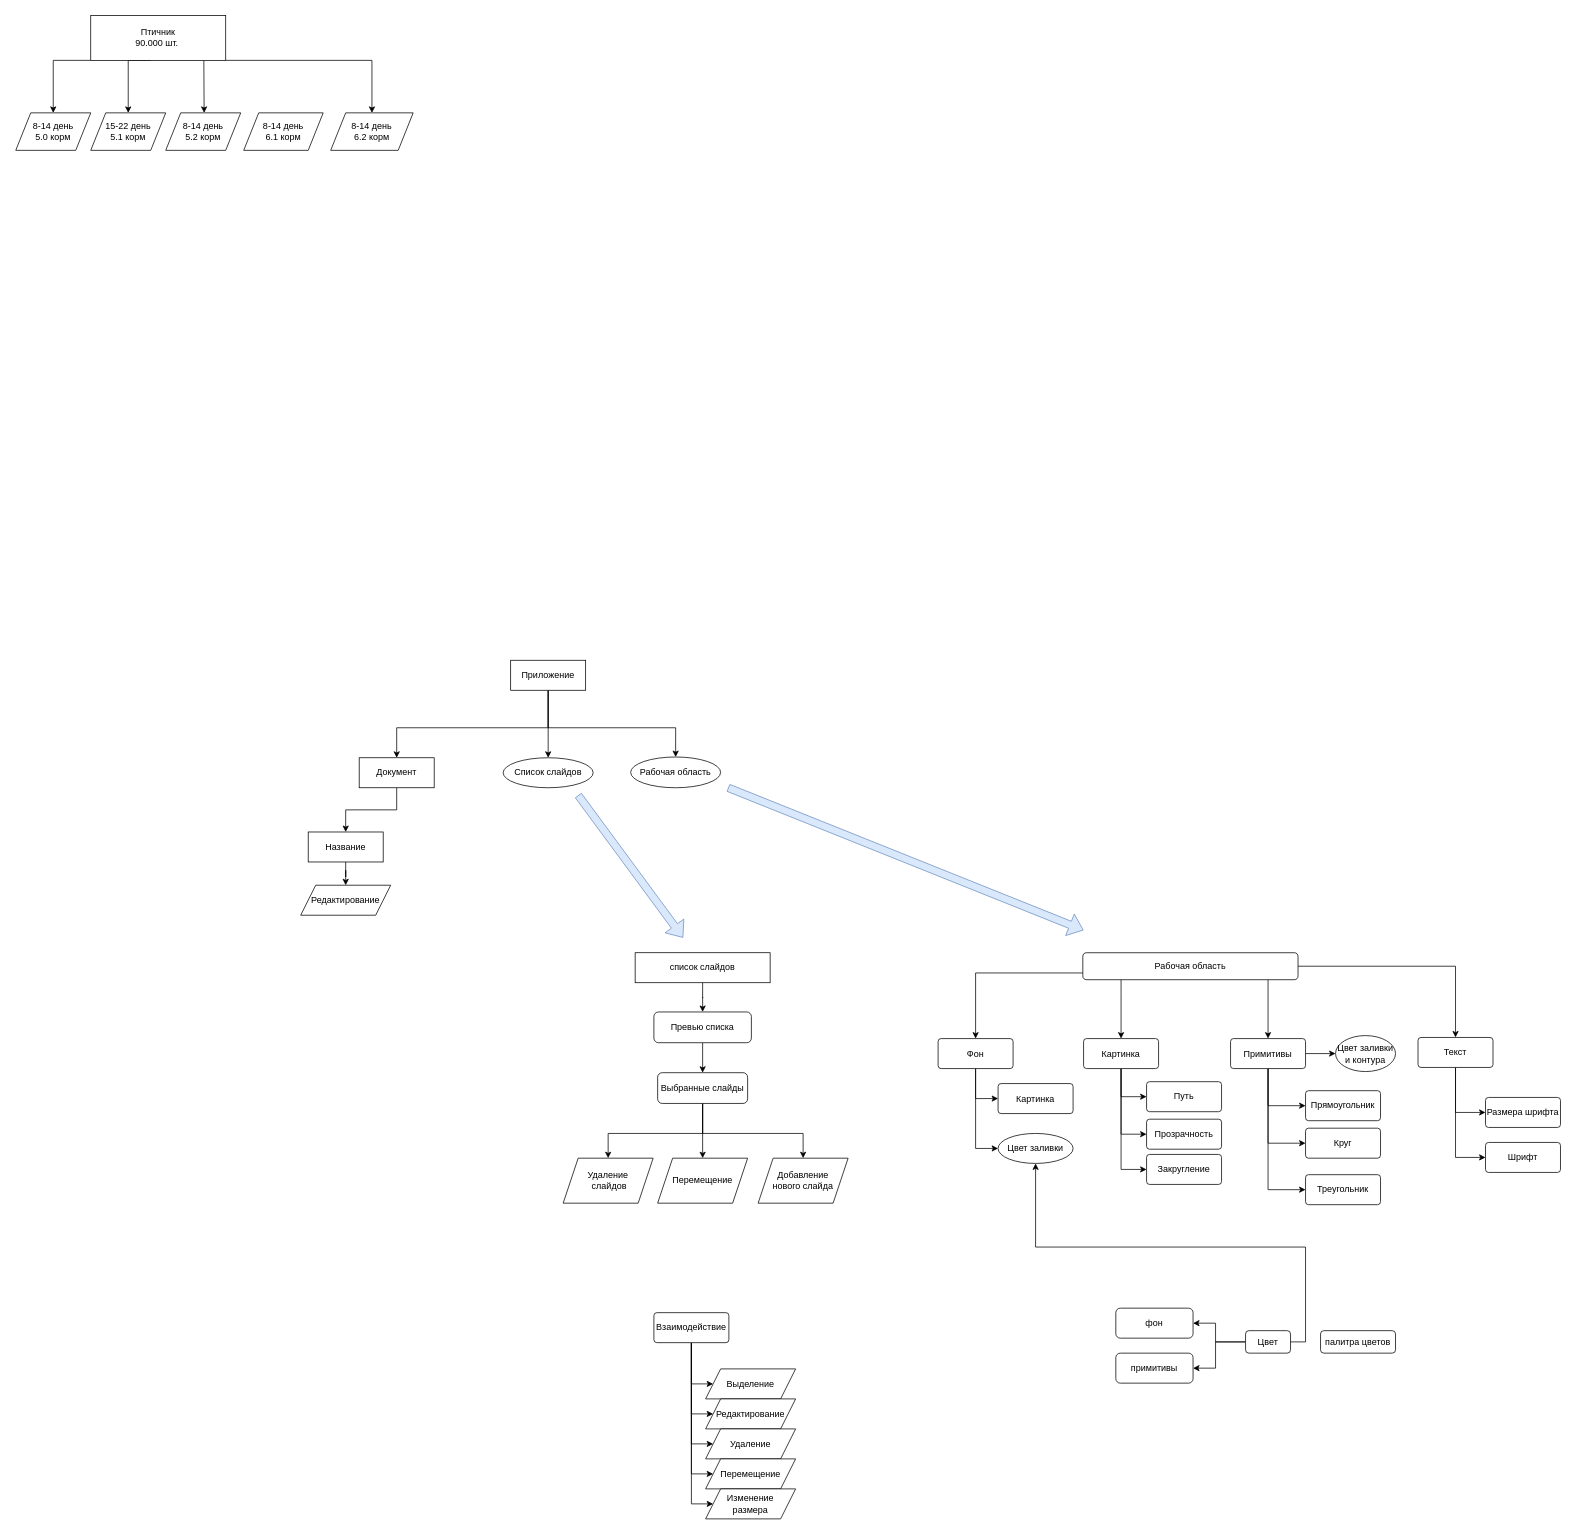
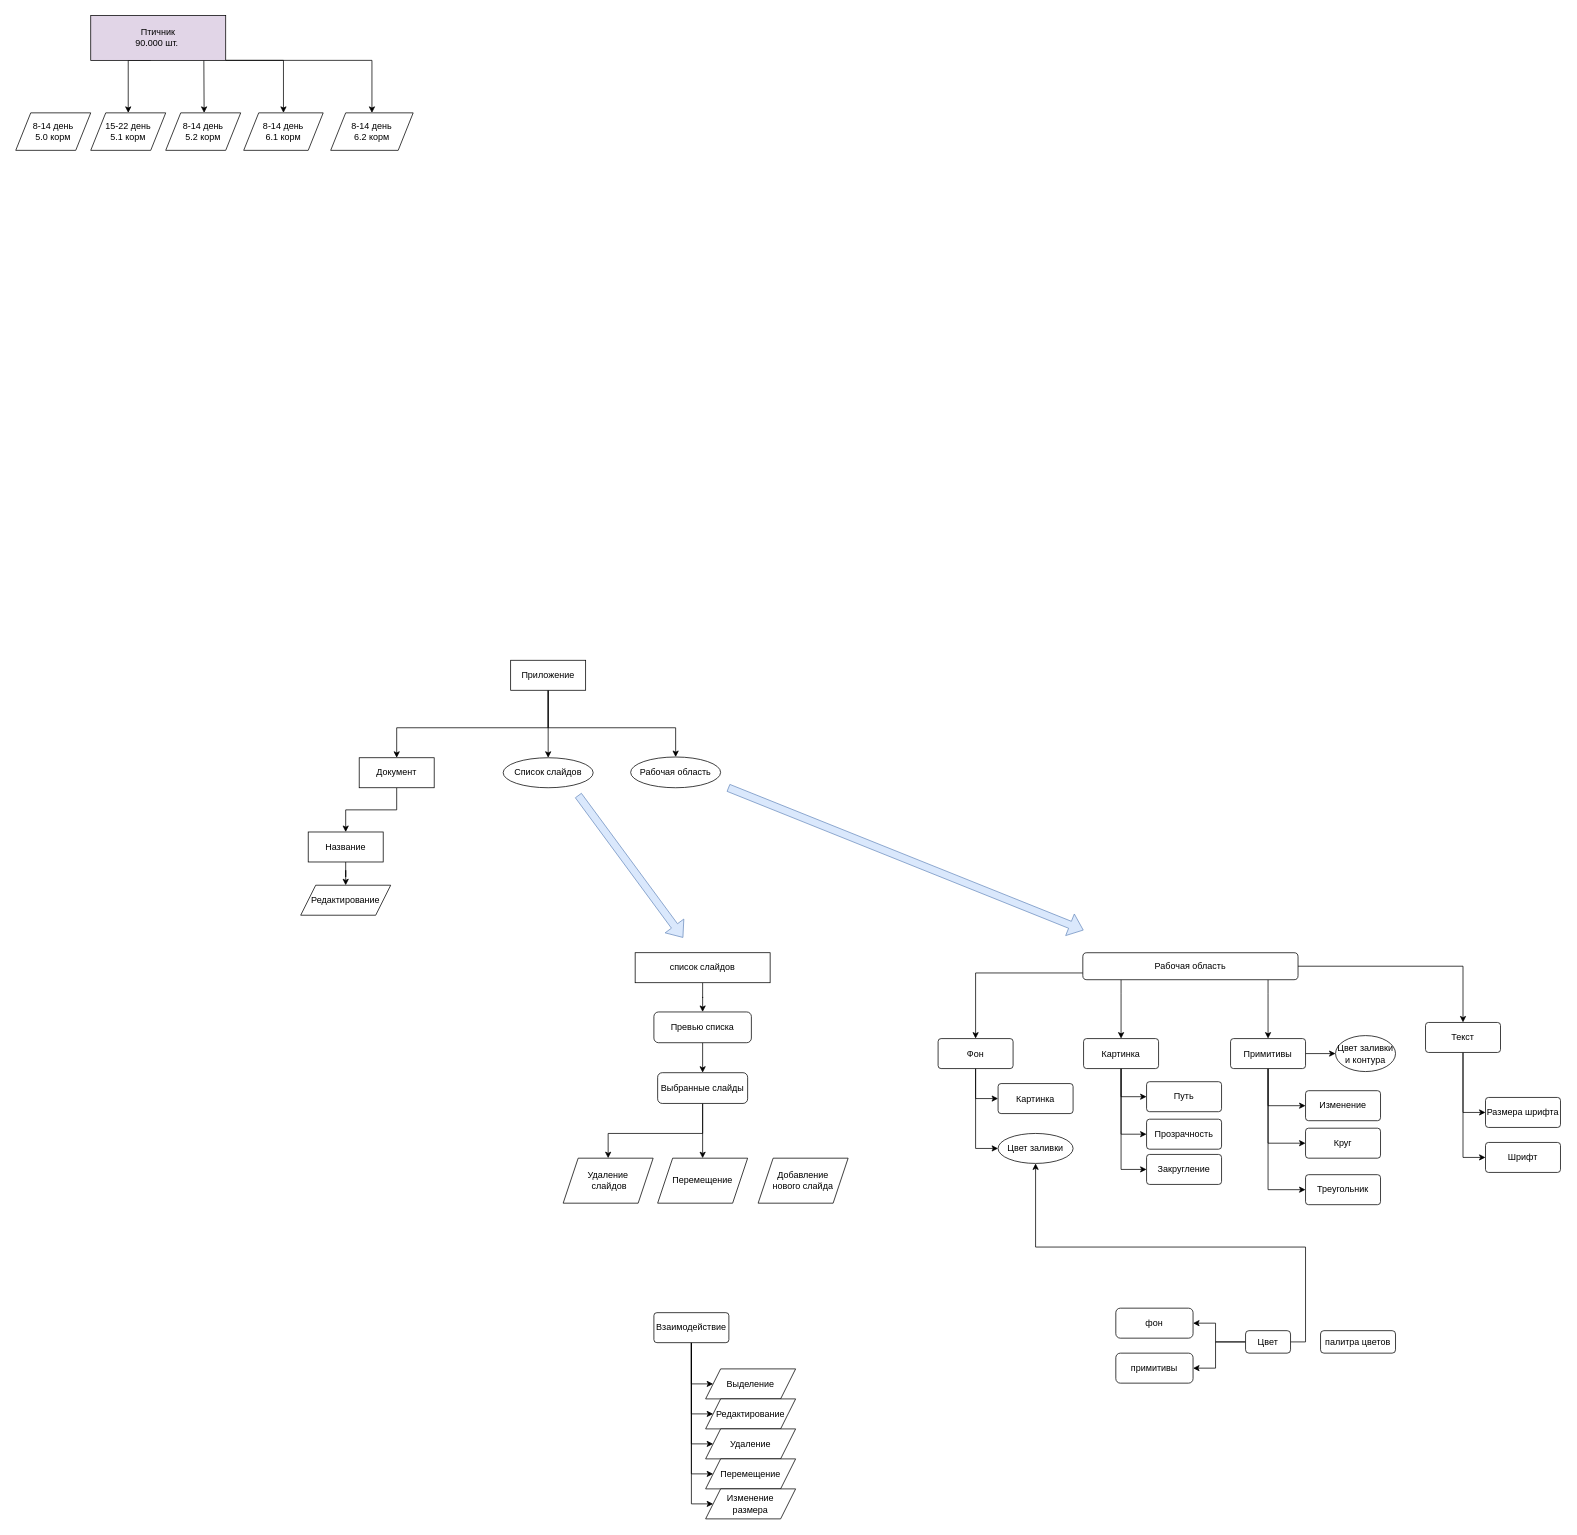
(158, 38) -> (158, 38)
(53, 65) -> none
none -> (283, 85)
(1455, 1053) -> (1463, 1038)
(1343, 1106) -> (1343, 1106)
(754, 1134) -> none
